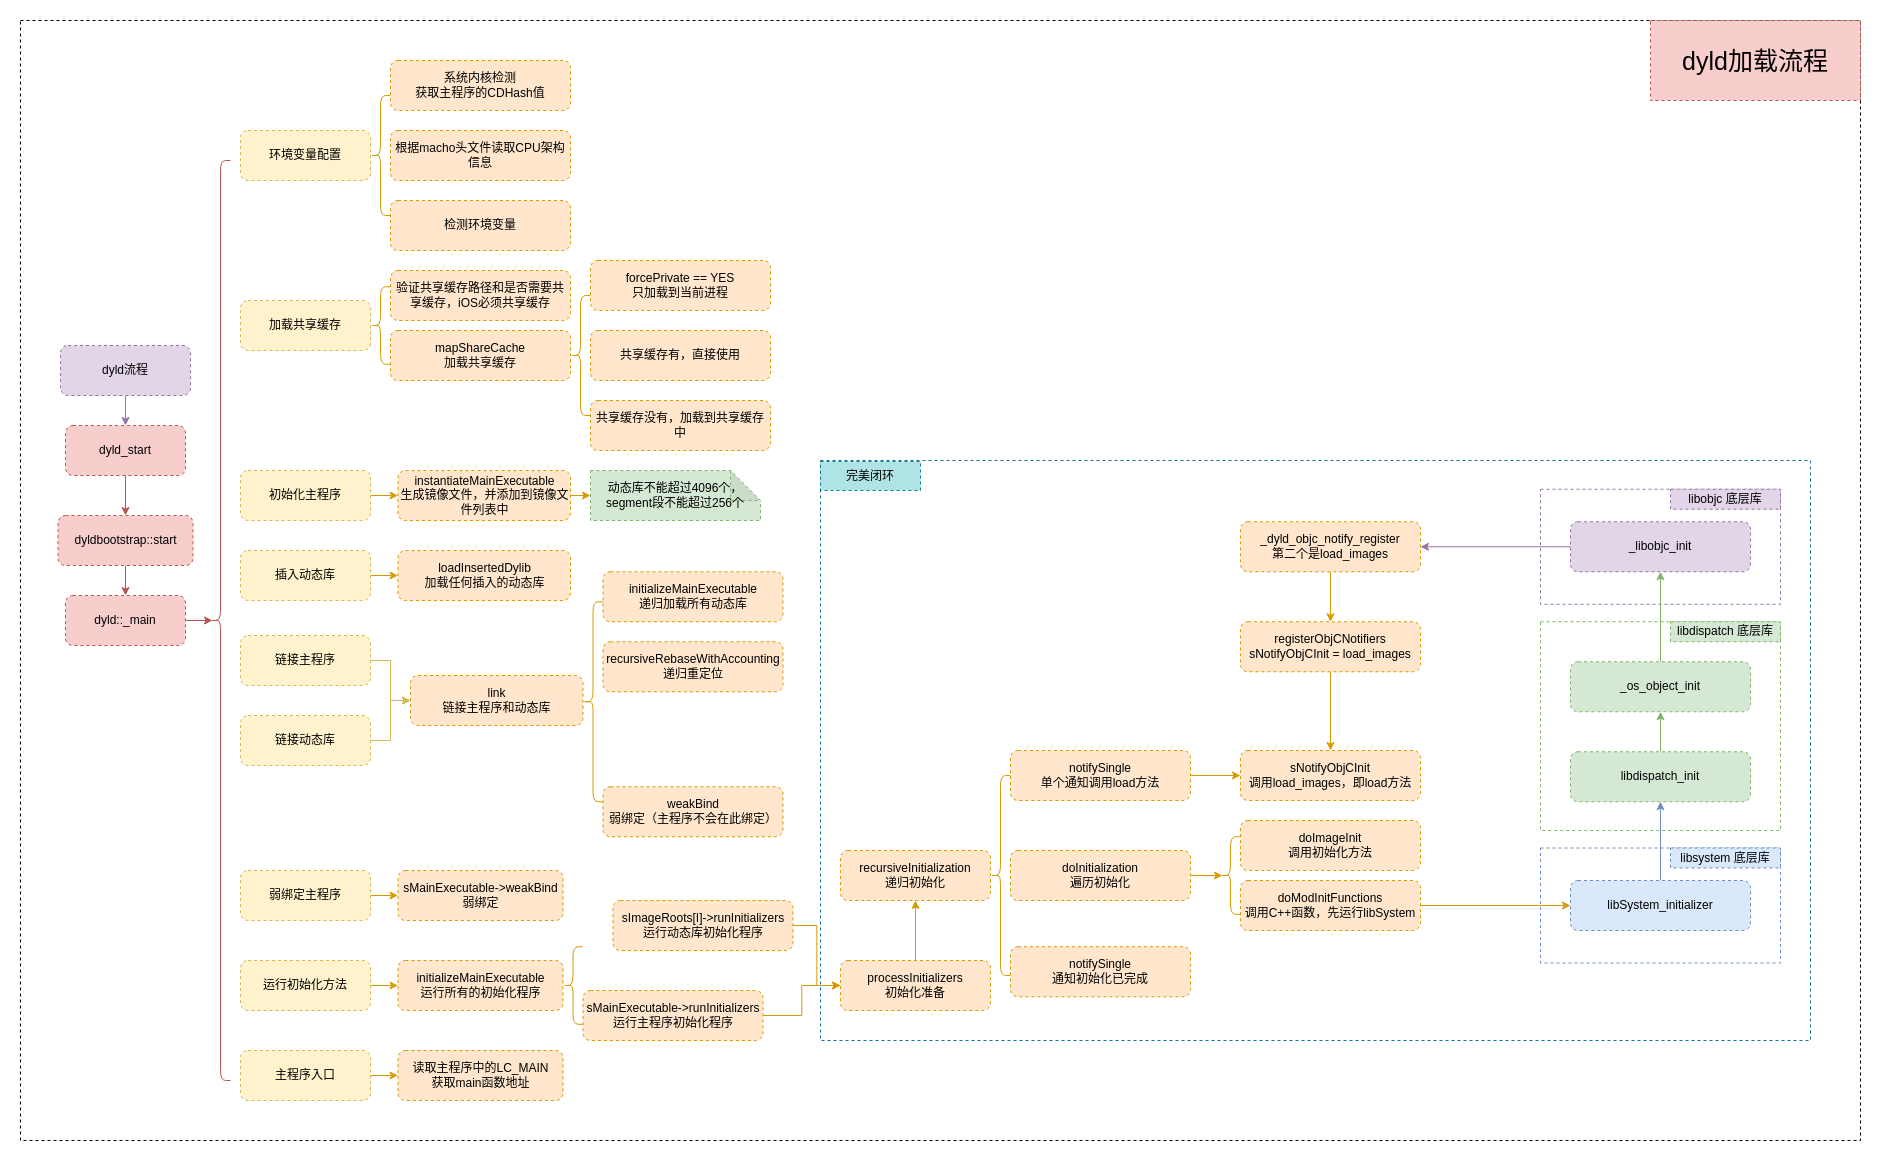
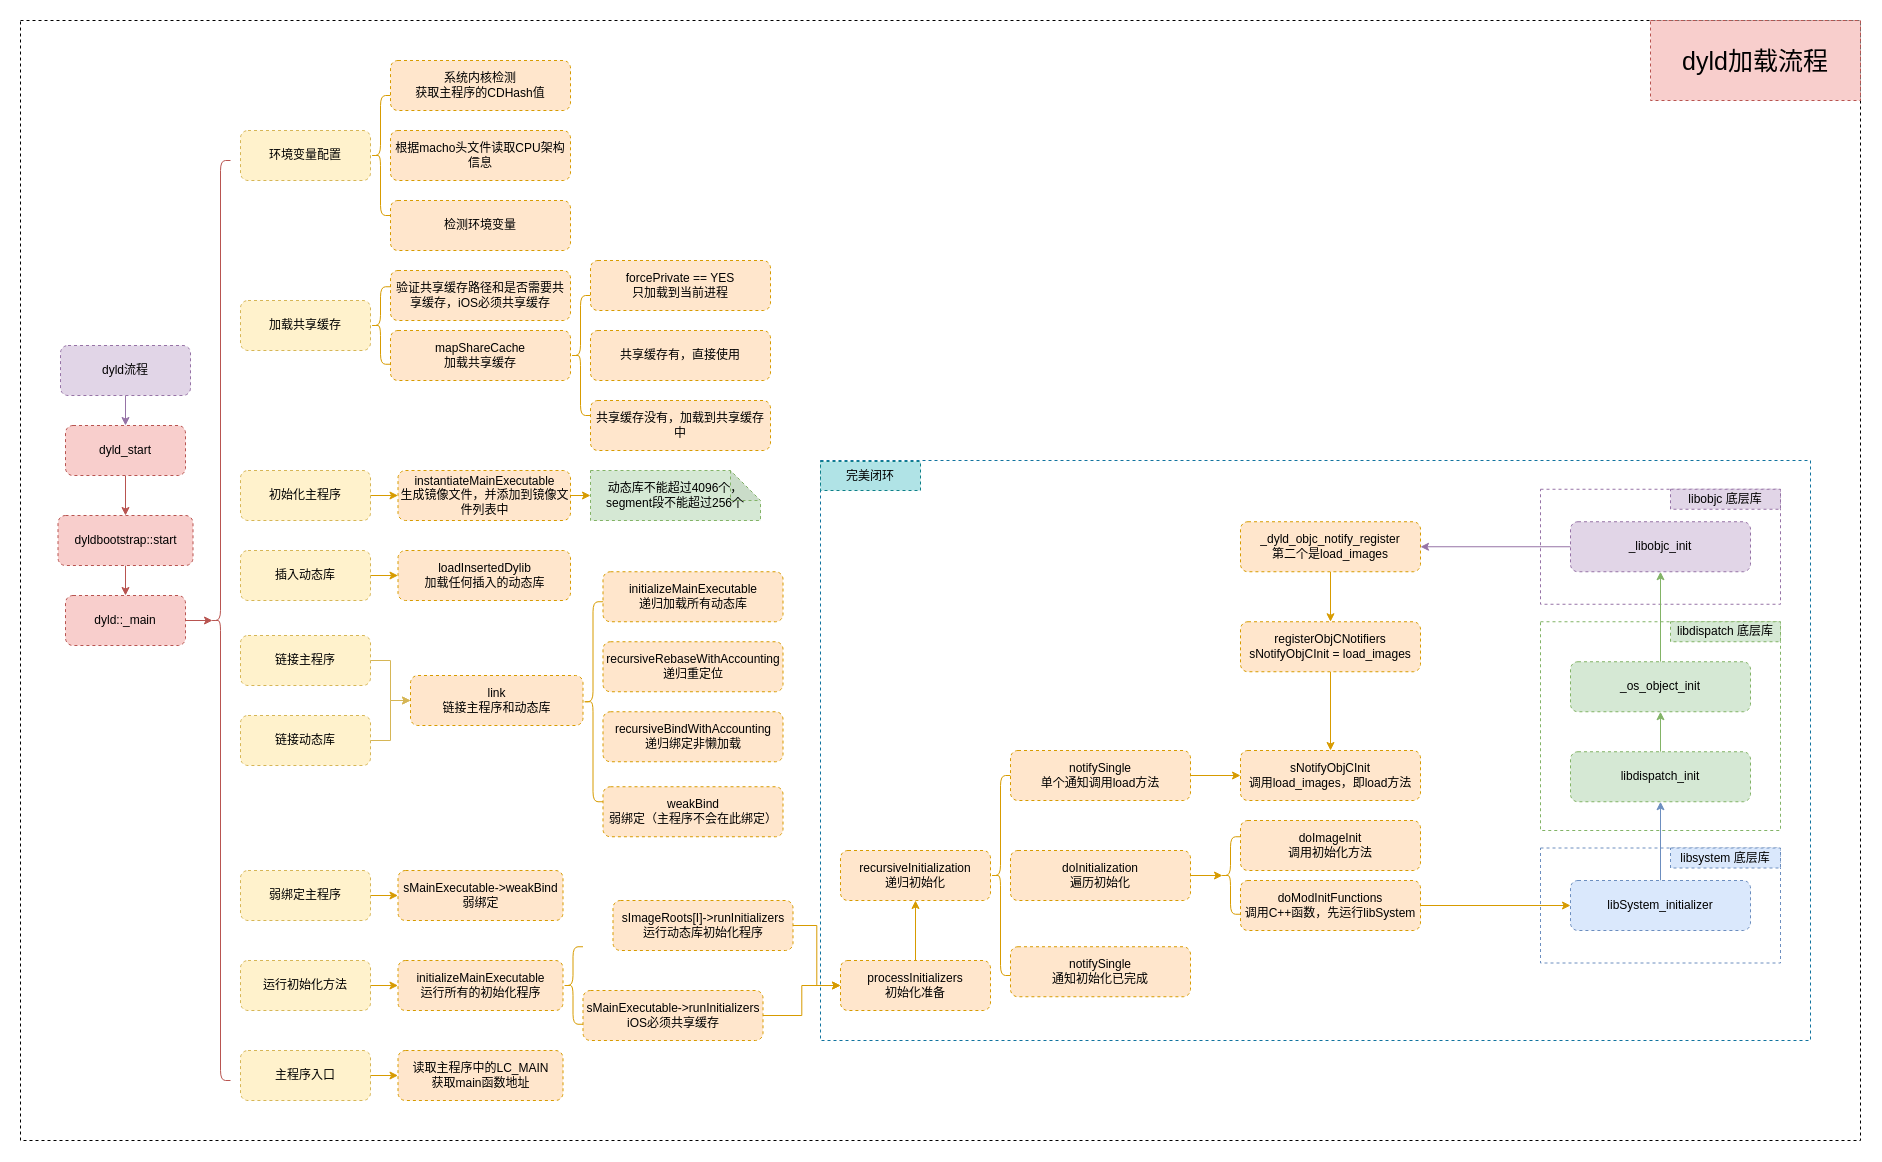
none -> (693, 737)
(674, 1016) -> (674, 1016)
